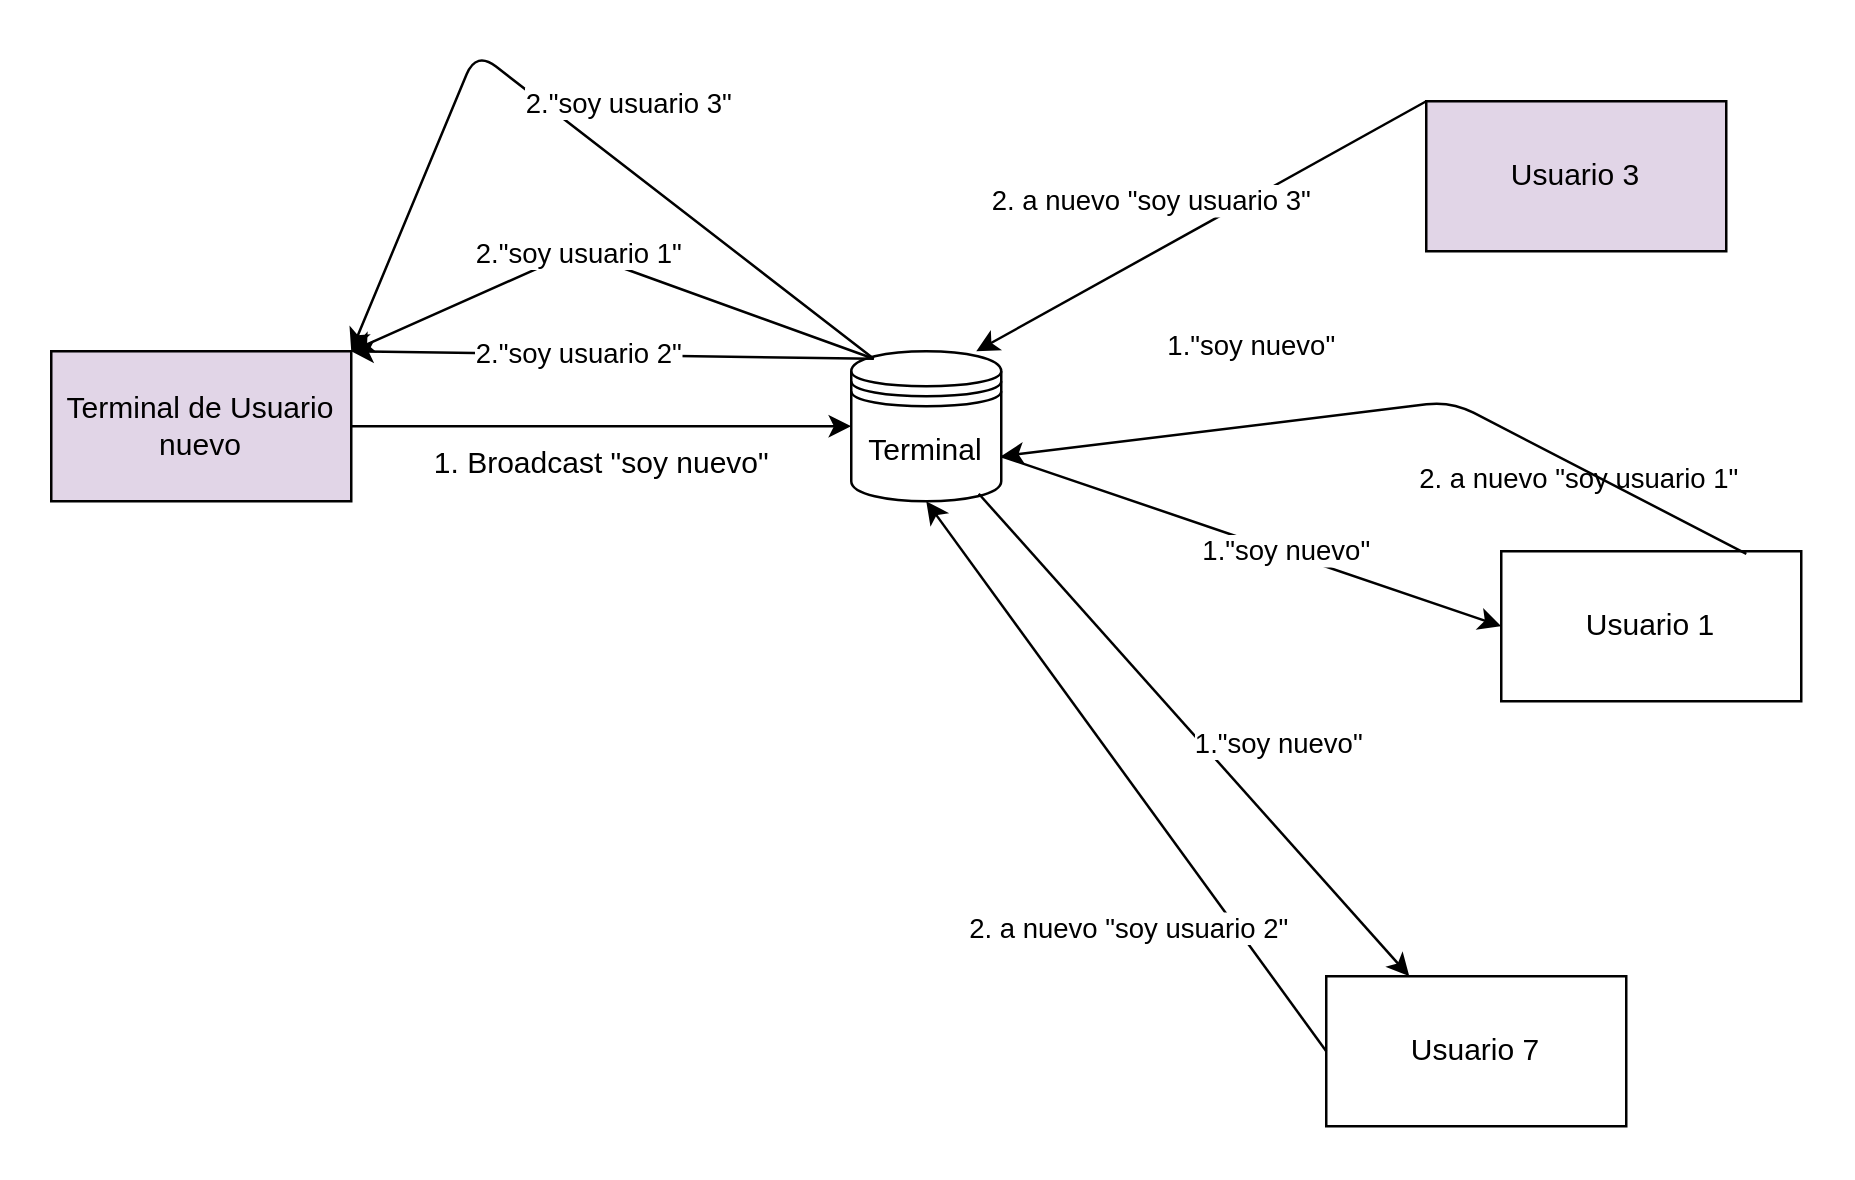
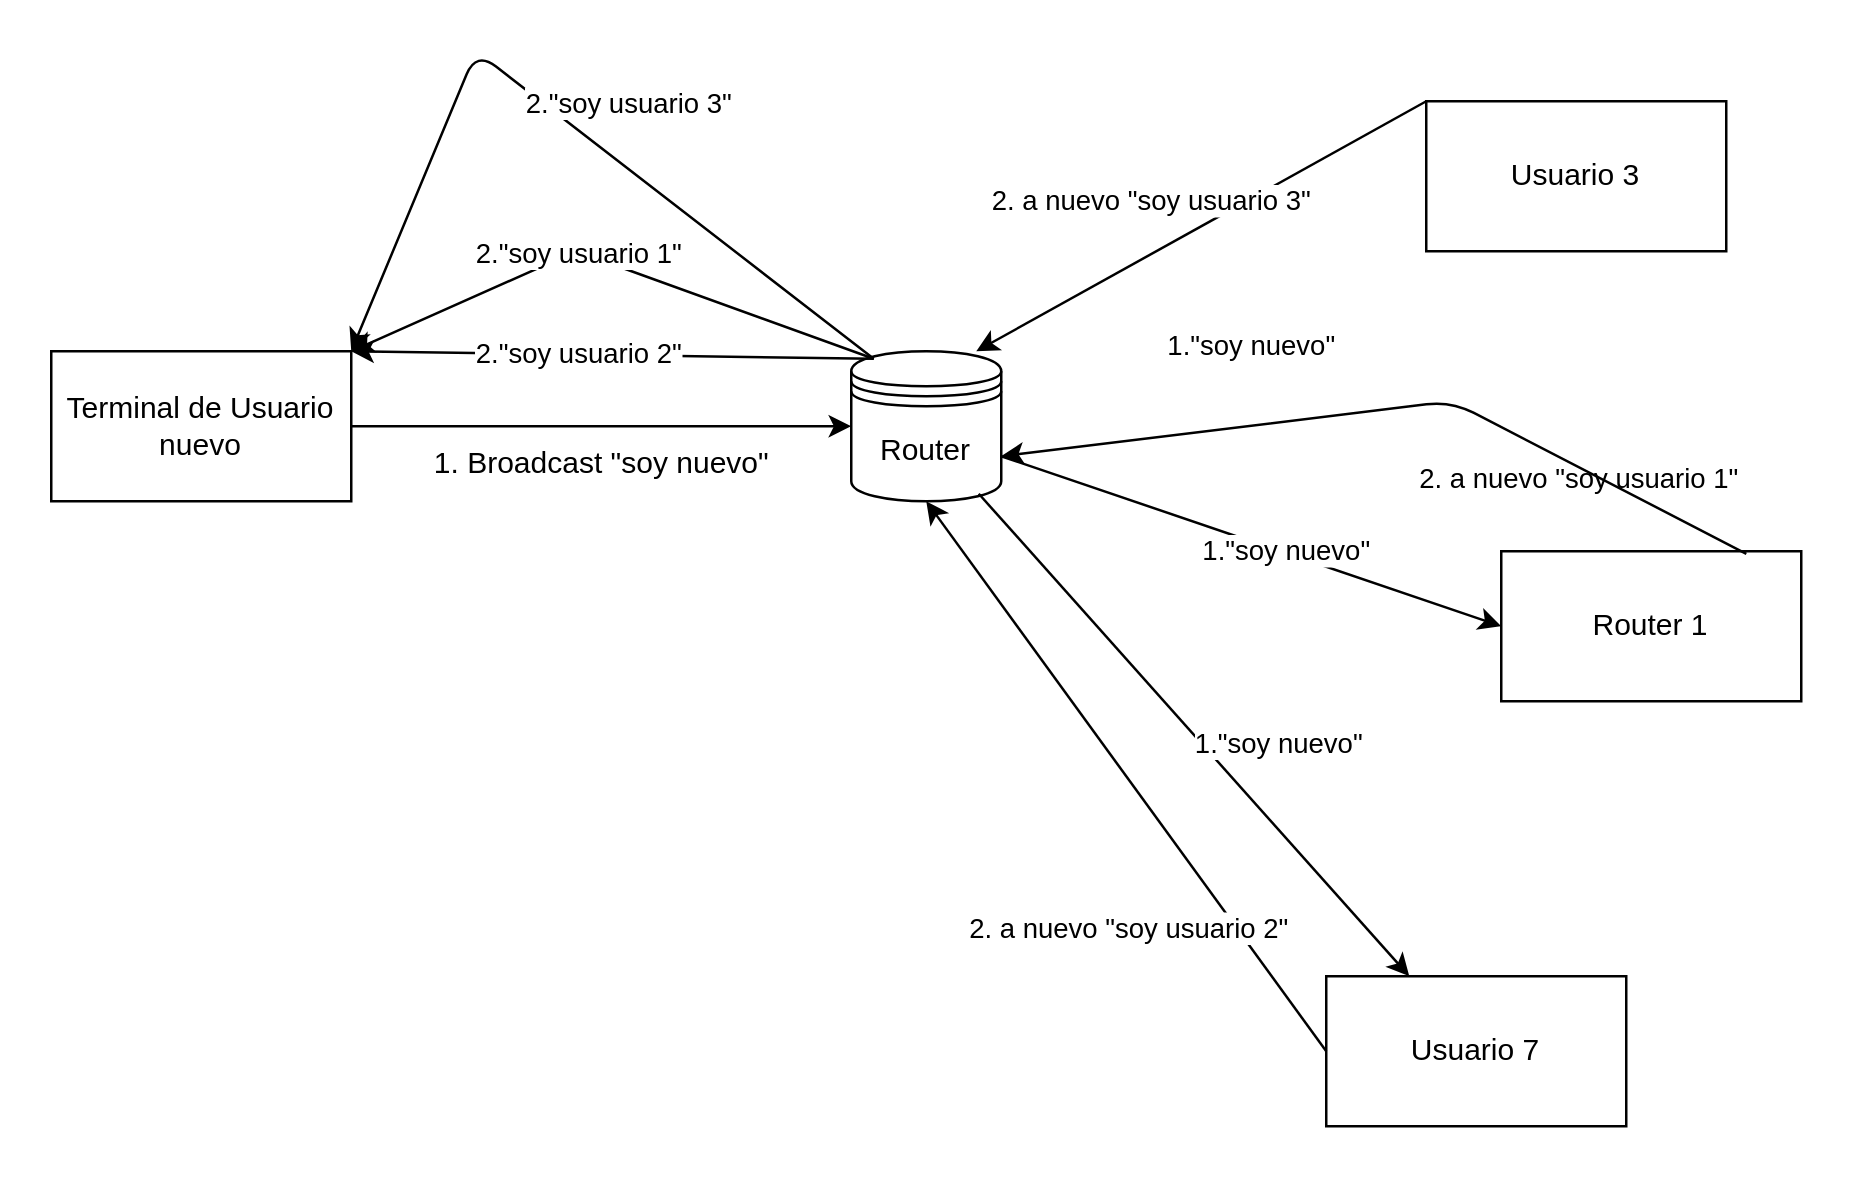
(1576, 176) -> (1576, 176)
(201, 426) -> (201, 426)
(926, 451) -> (926, 451)
(1651, 626) -> (1651, 626)
